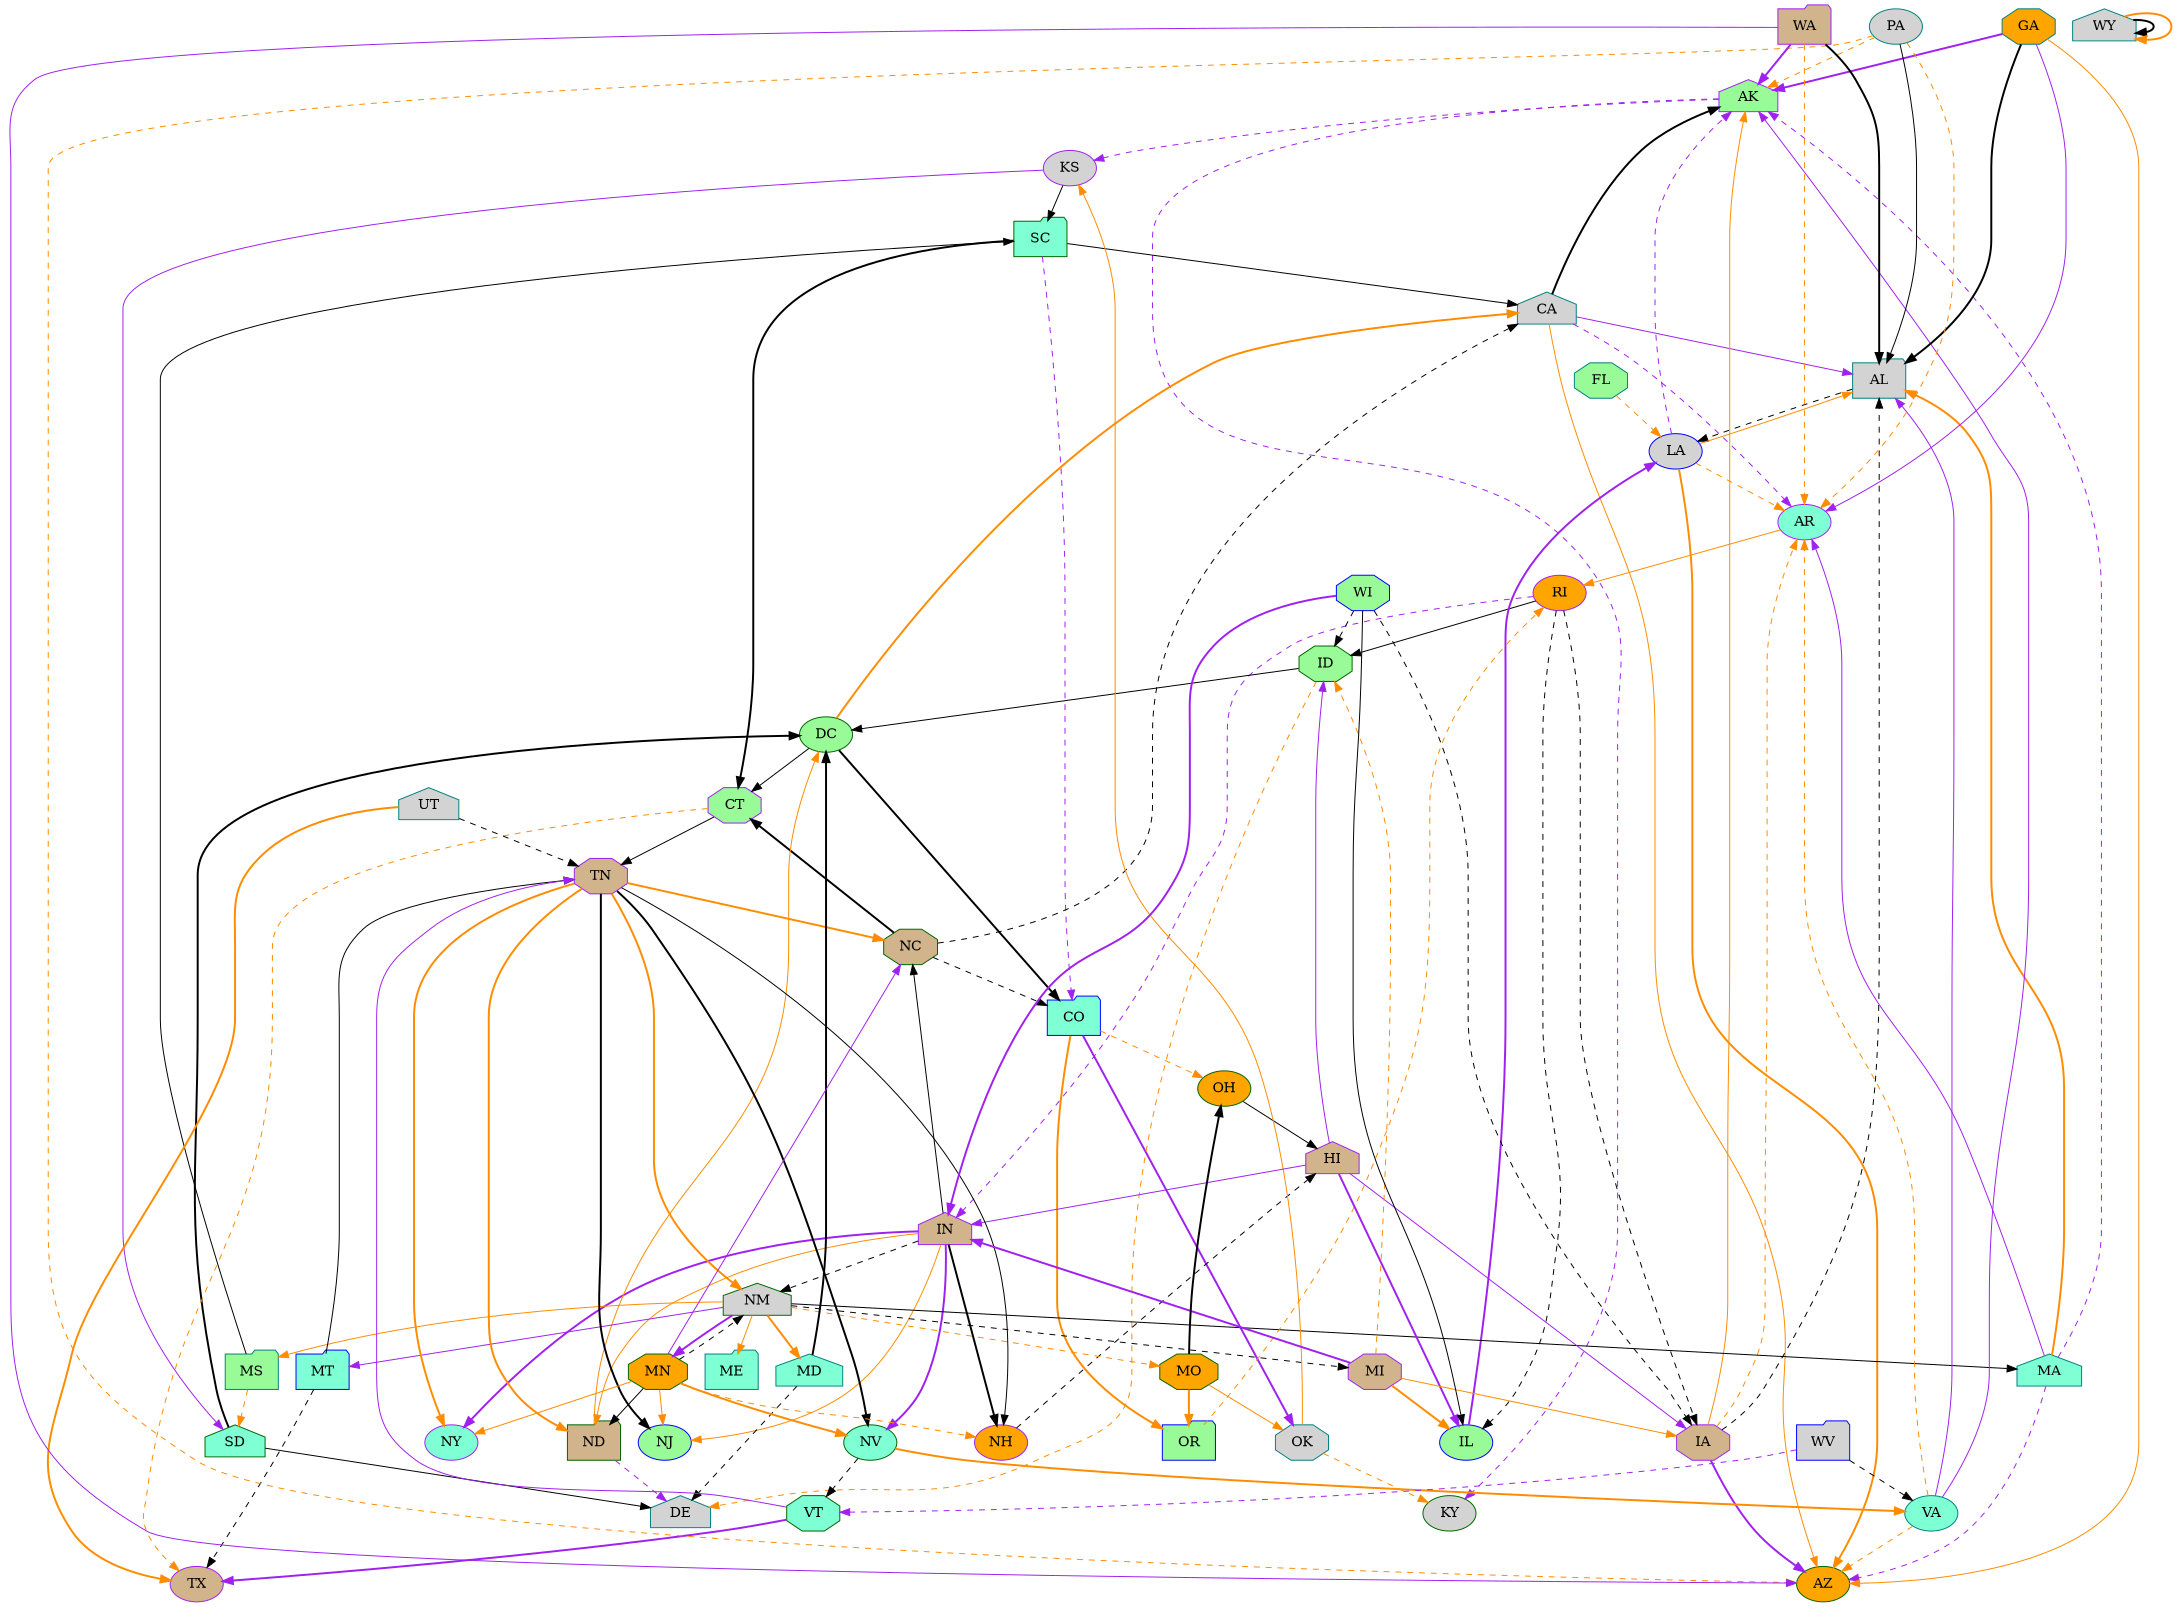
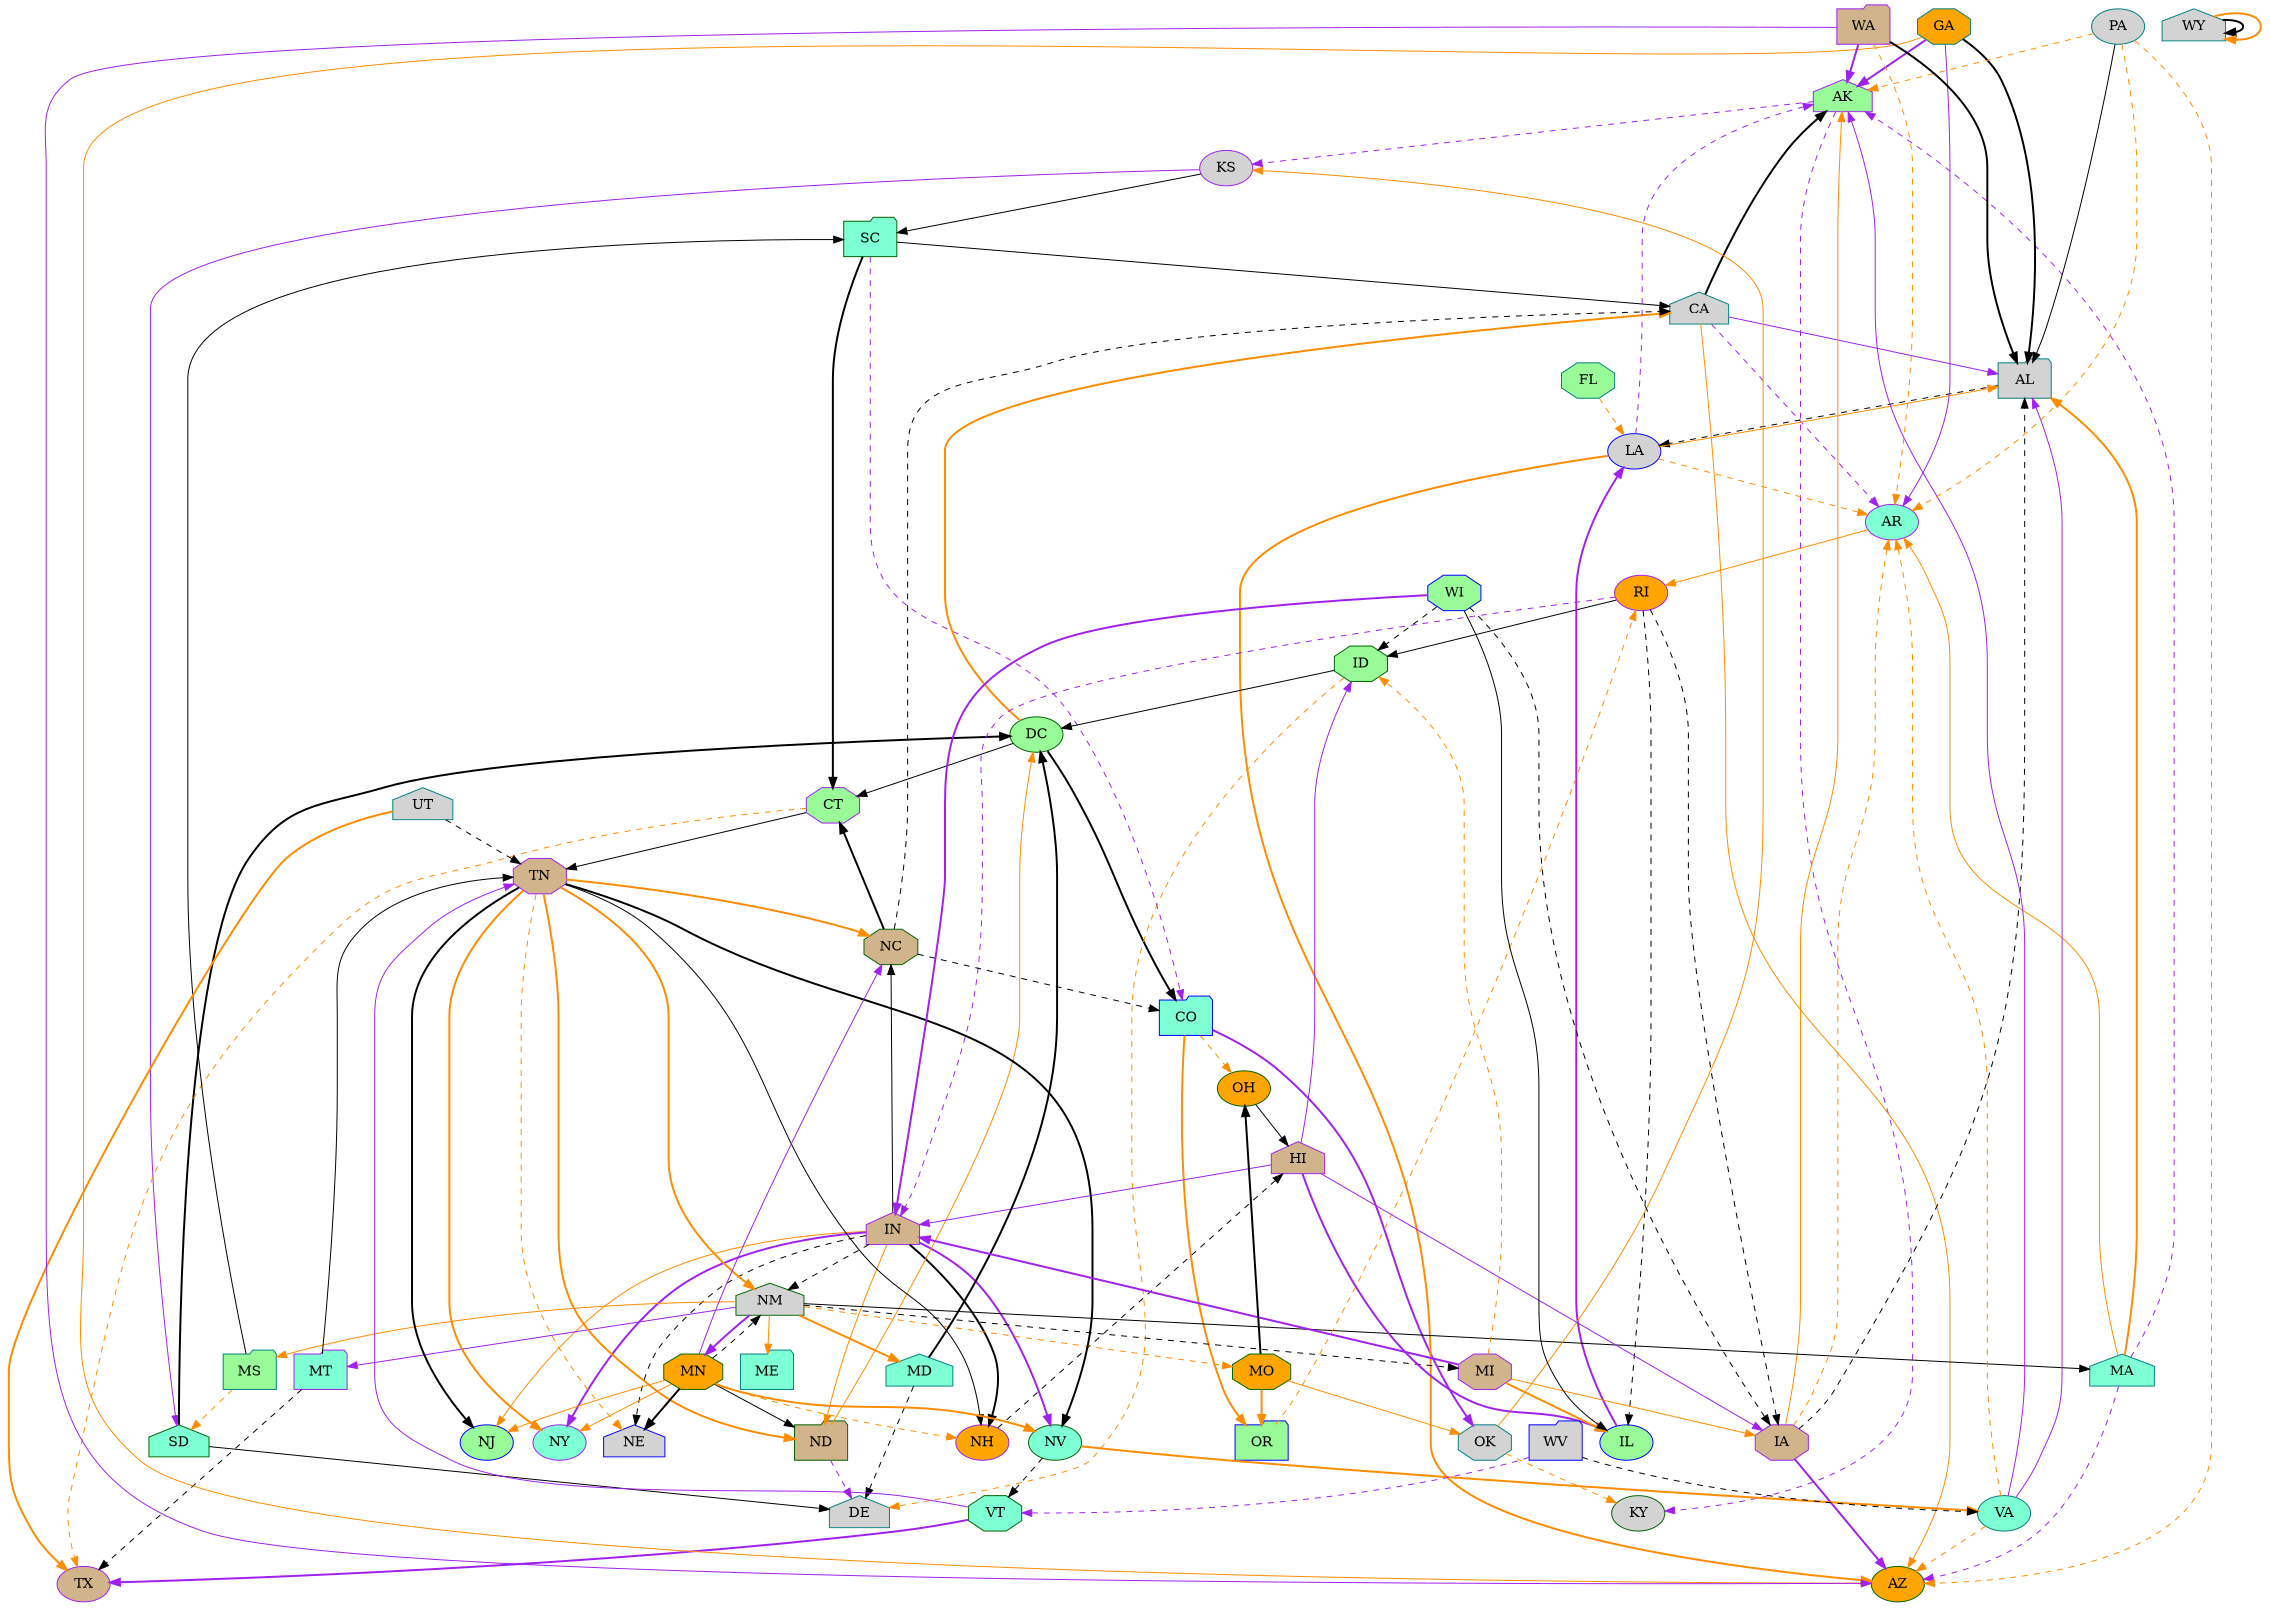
(1861, 971) -> (2054, 932)
(323, 1372) -> (321, 1372)
none -> (634, 1443)
